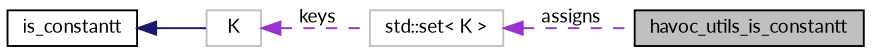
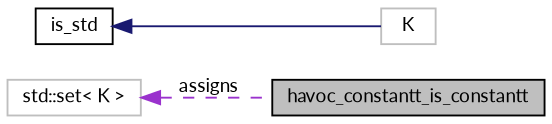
(72, 28) -> (74, 26)
(325, 28) -> none
(749, 28) -> (408, 98)
